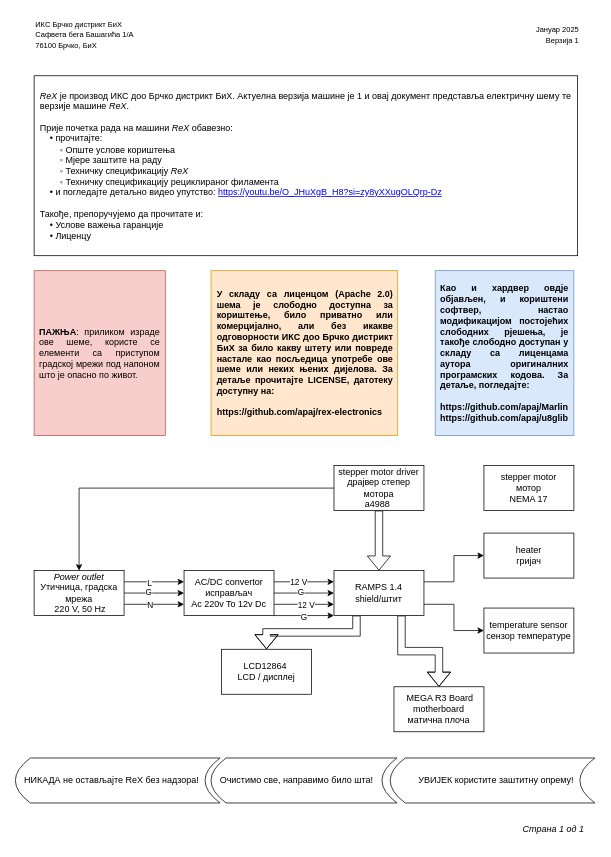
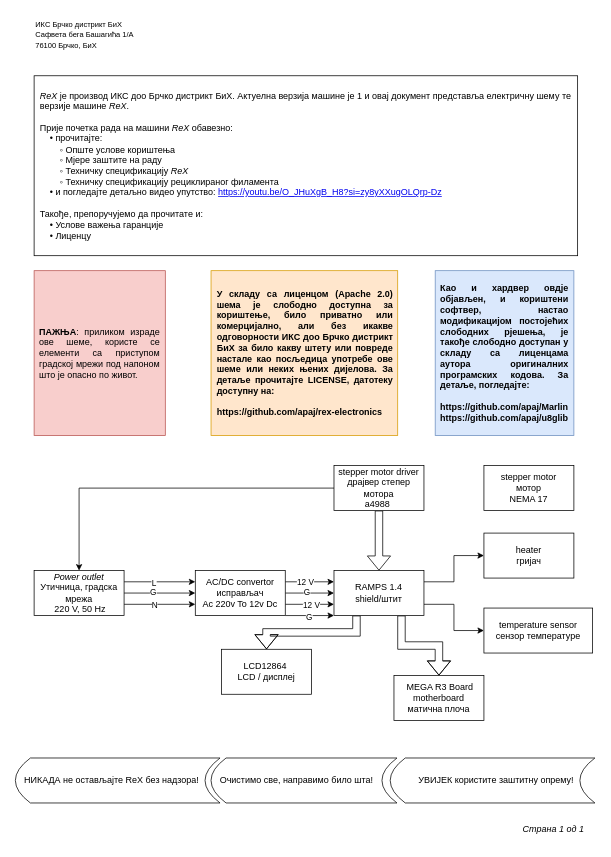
(493, 34) -> none
(229, 593) -> (240, 593)
(529, 630) -> (539, 630)
(439, 709) -> (439, 698)
